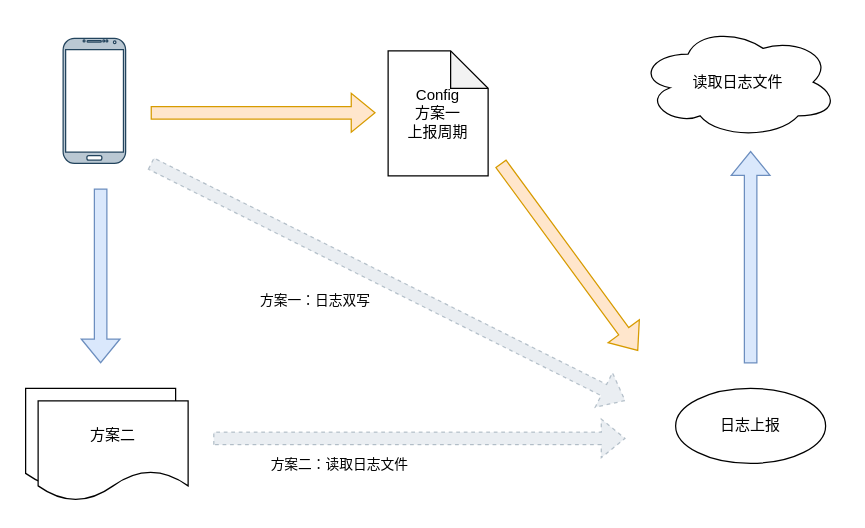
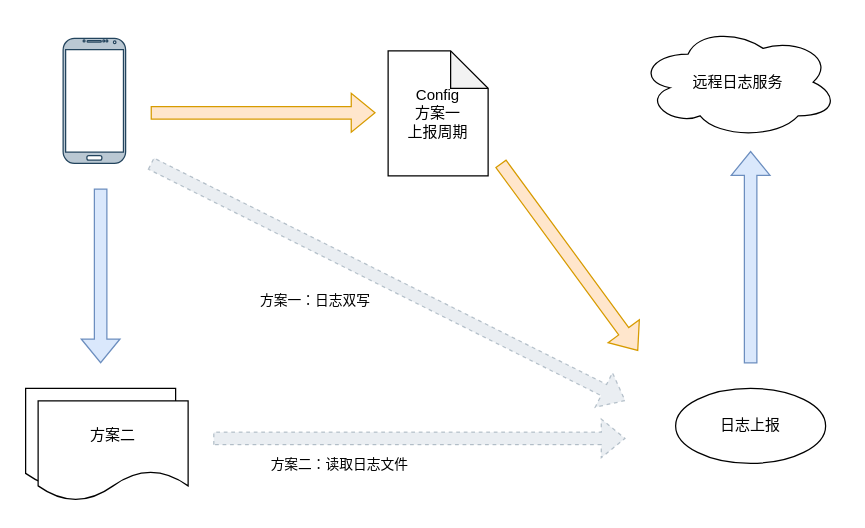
(738, 82) -> (738, 82)
